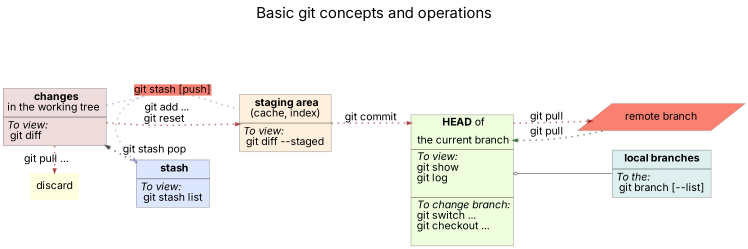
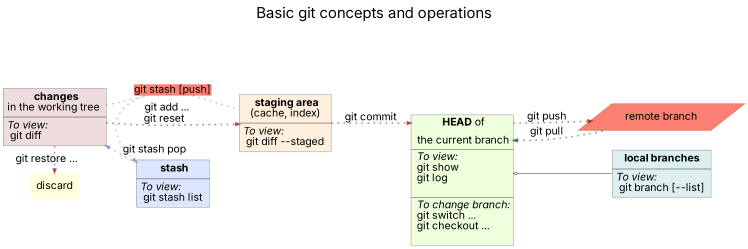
(547, 117) -> (547, 117)
(123, 155) -> (123, 155)
(47, 159) -> (47, 159)
(634, 177) -> (637, 177)
